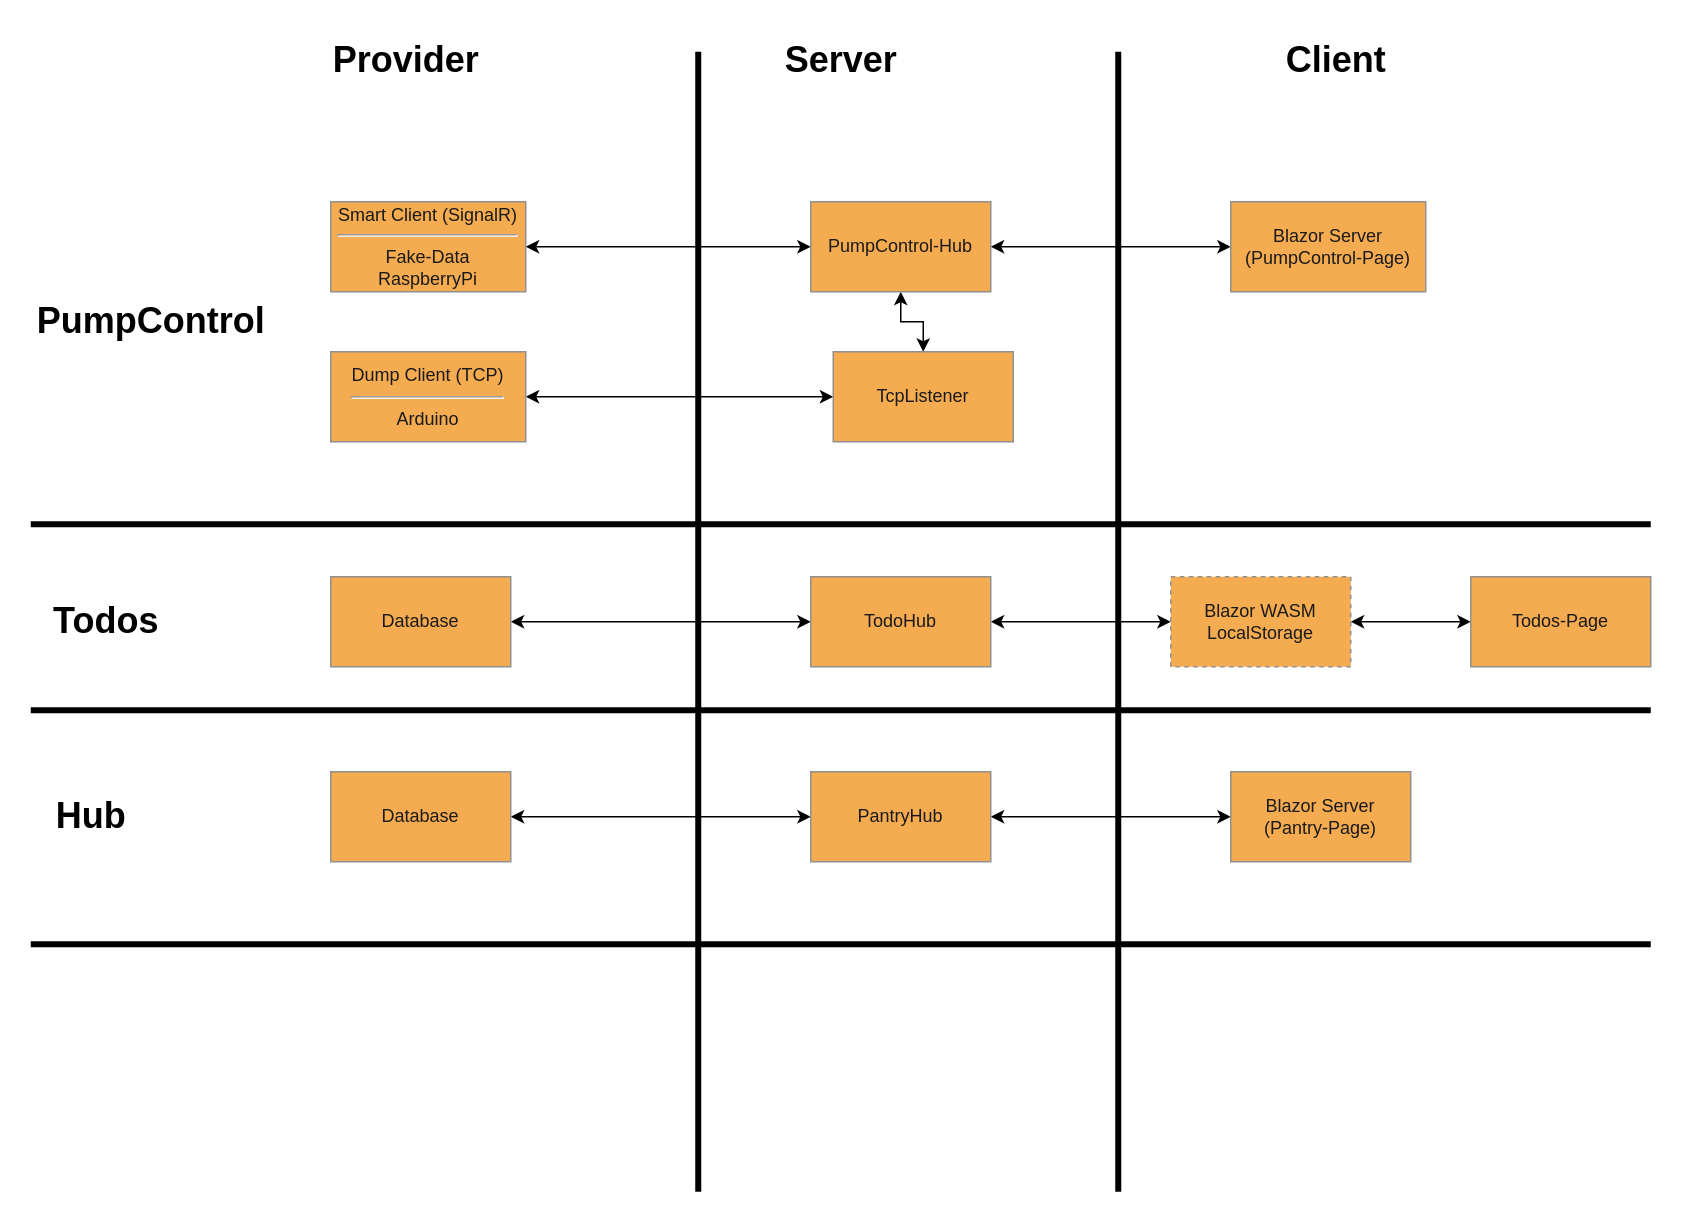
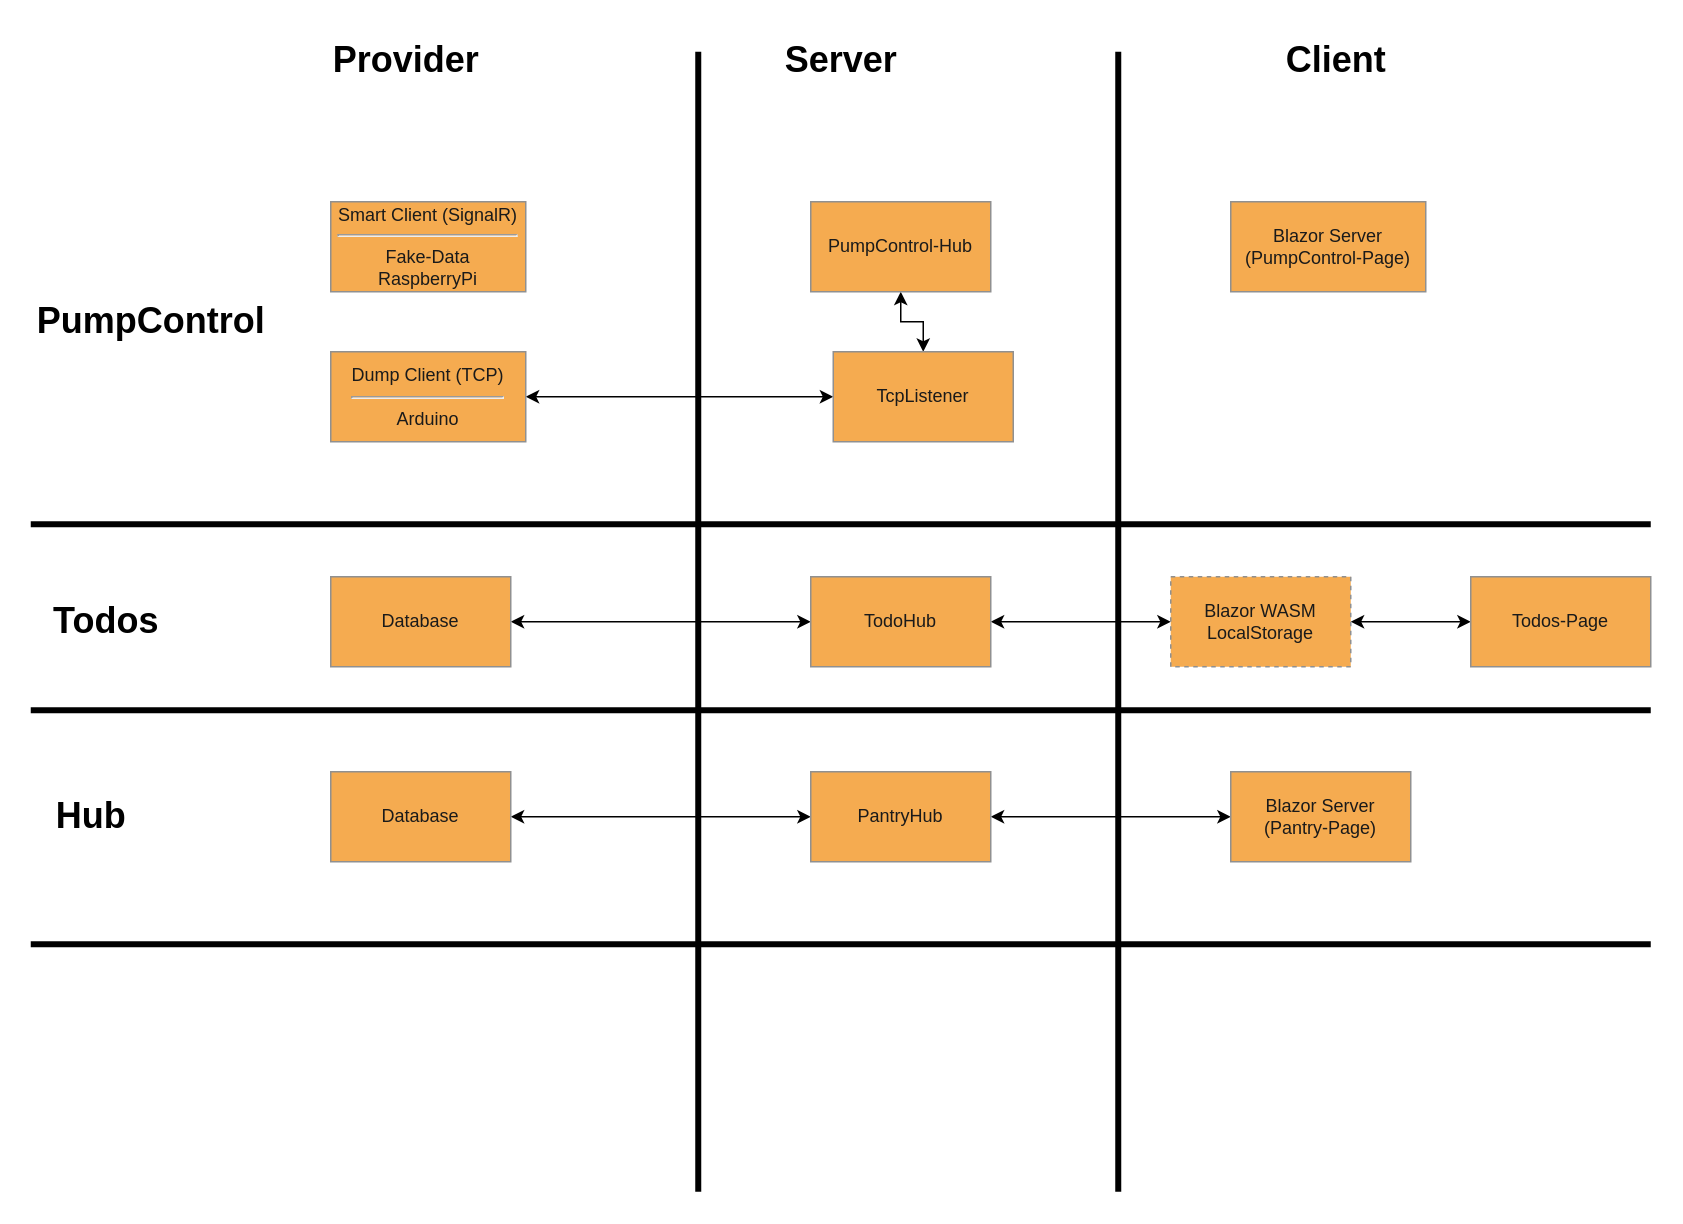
(668, 247) -> none
(1111, 247) -> none
